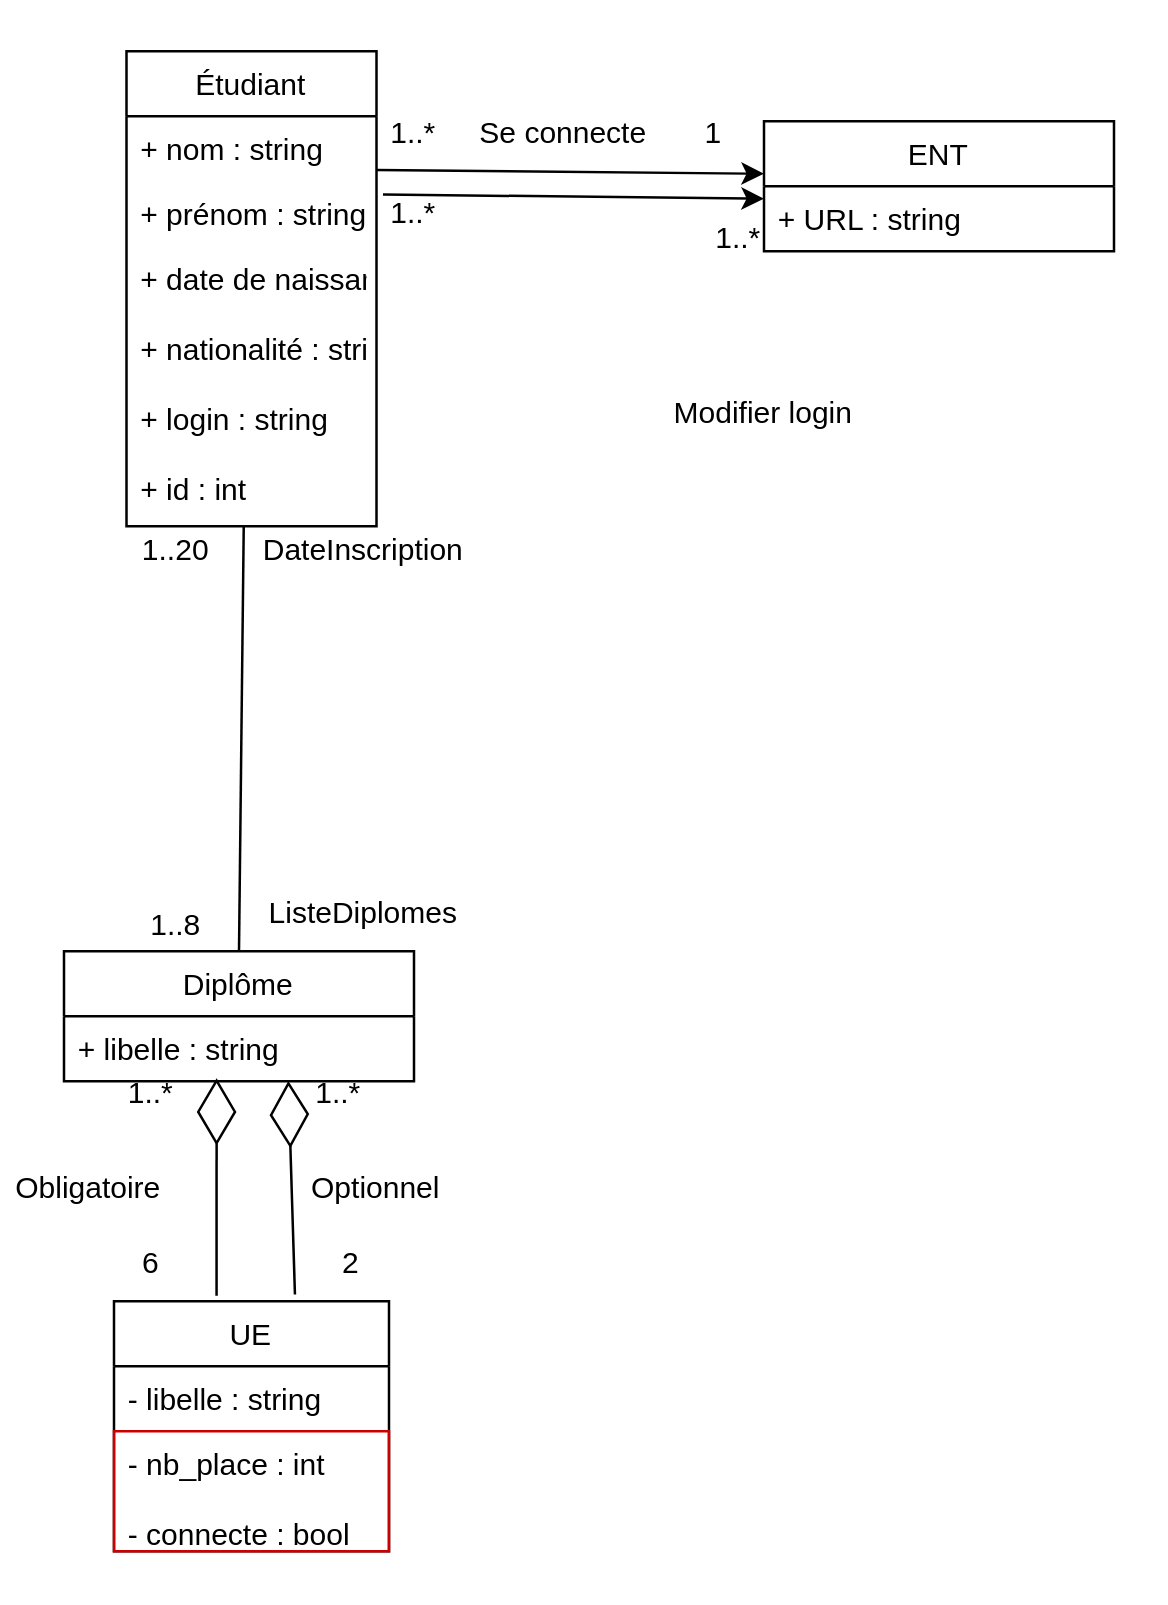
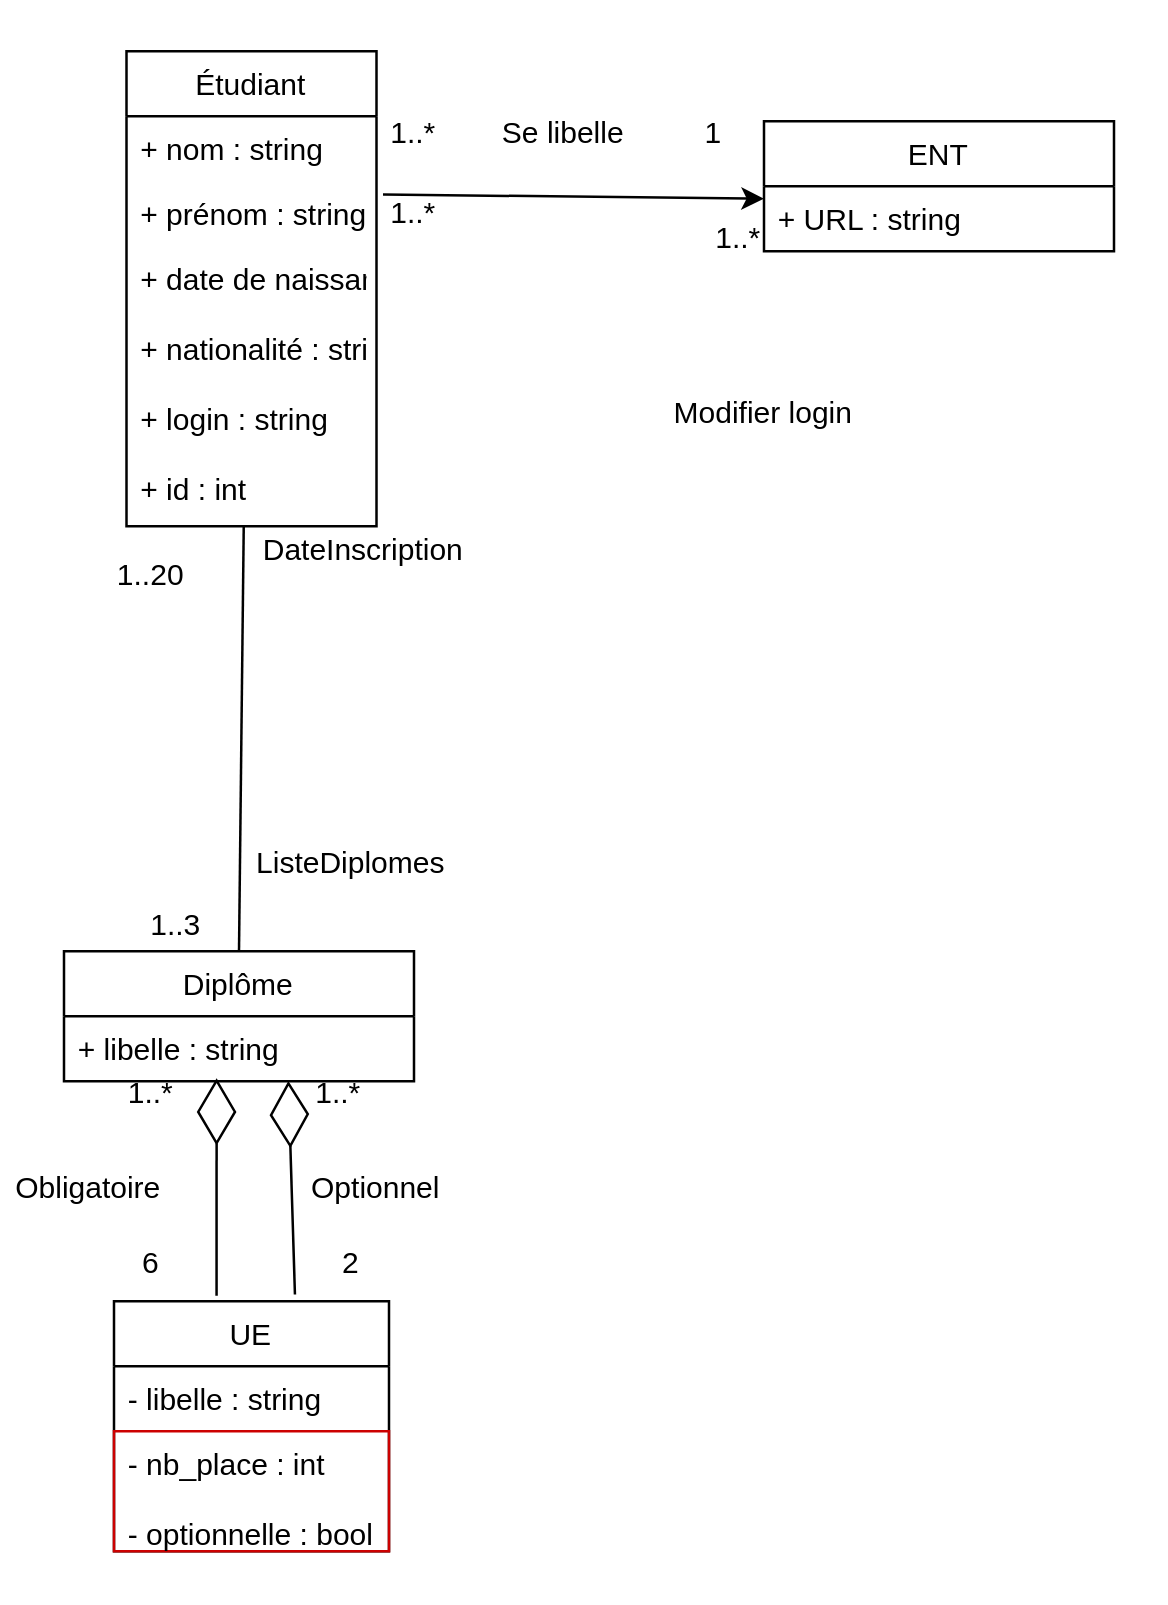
(564, 134) -> (564, 134)
(562, 172) -> none
(176, 551) -> (151, 576)
(364, 914) -> (351, 864)
(176, 926) -> (176, 926)
(239, 1465) -> (239, 1465)
